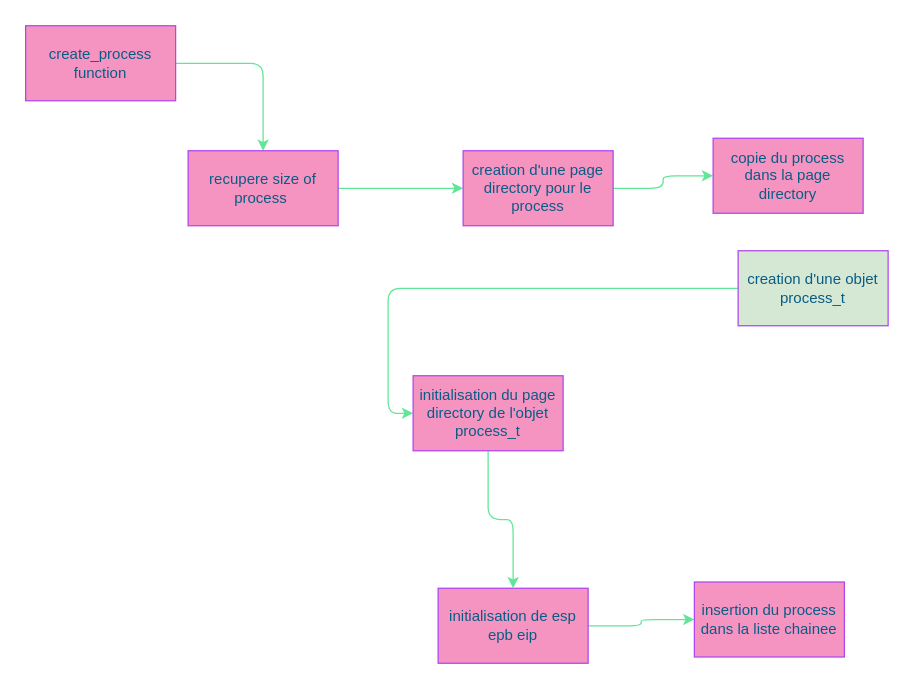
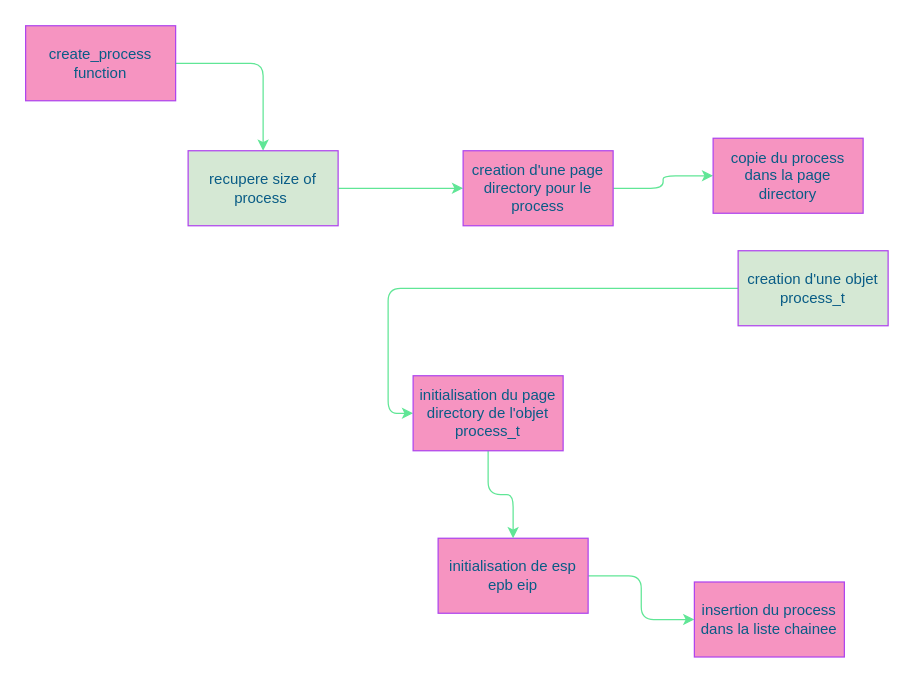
(263, 188) -> (263, 188)
(513, 626) -> (513, 576)
